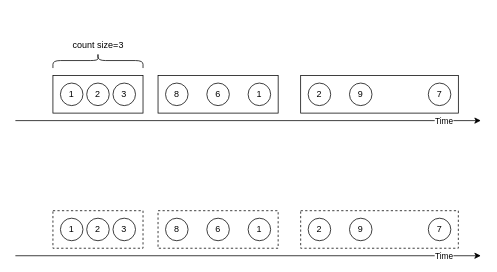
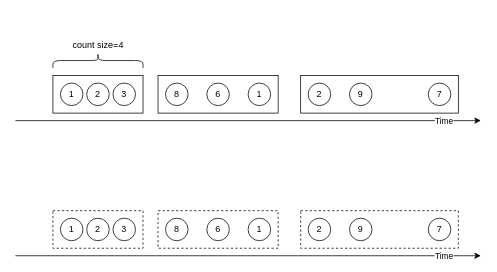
(98, 45) -> (98, 45)
